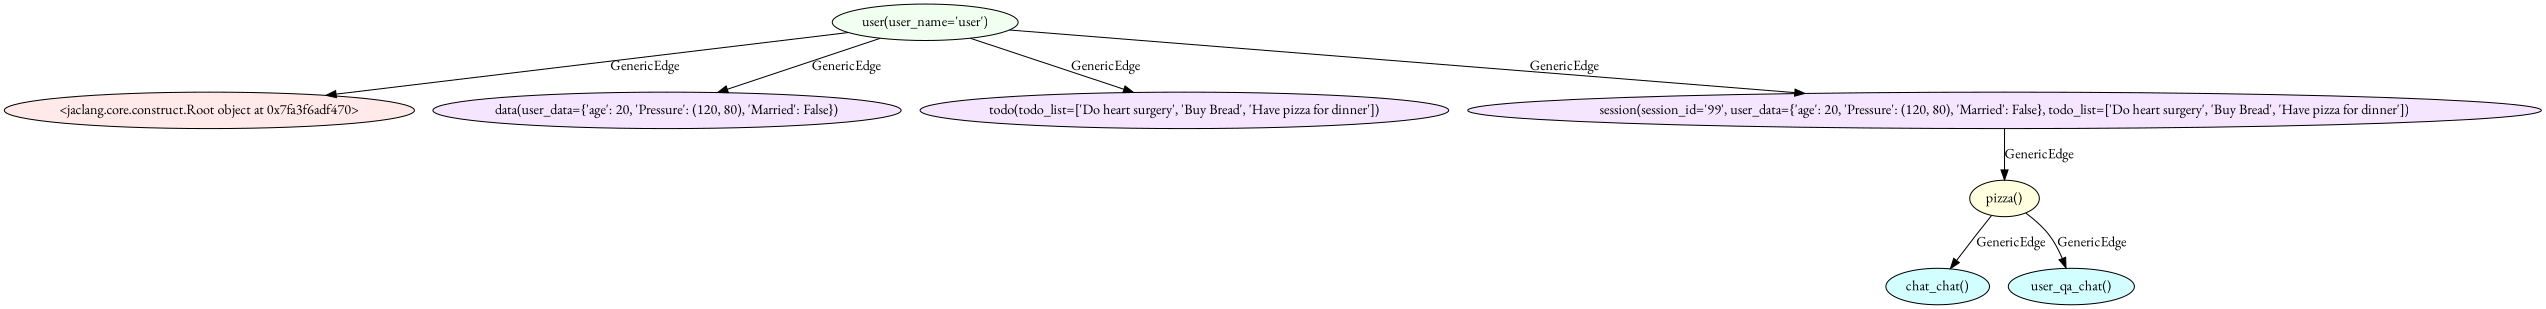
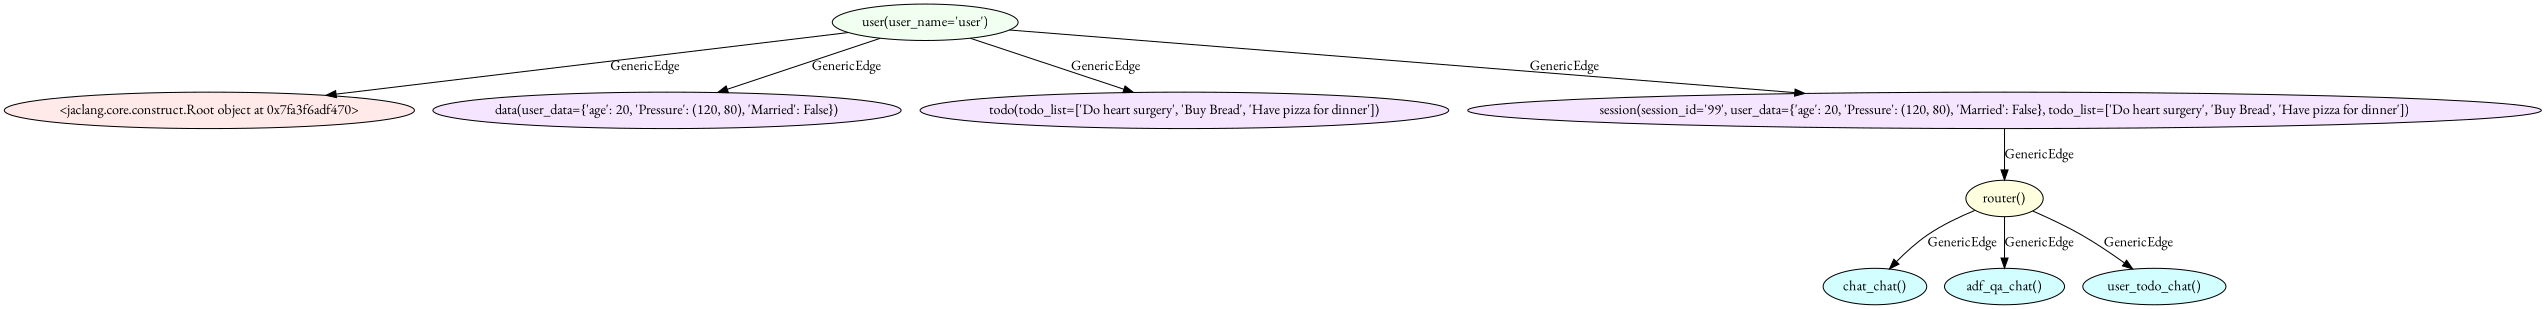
(2005, 198) -> (2005, 198)
(2071, 287) -> (2005, 287)
none -> (2154, 287)
